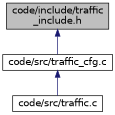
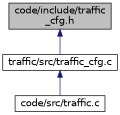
(58, 16) -> (60, 16)
(58, 62) -> (60, 62)
